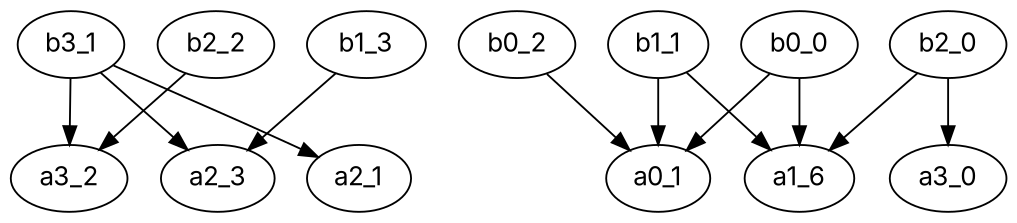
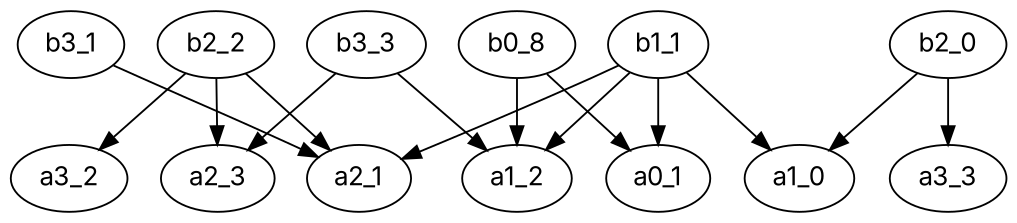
(366, 45) -> (366, 45)
(517, 45) -> (517, 45)
(799, 45) -> none
(70, 102) -> none
(134, 102) -> (217, 99)
none -> (281, 105)
none -> (530, 105)
none -> (517, 178)
(799, 178) -> (799, 178)
(948, 178) -> (948, 178)
